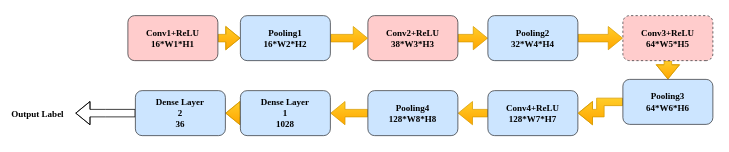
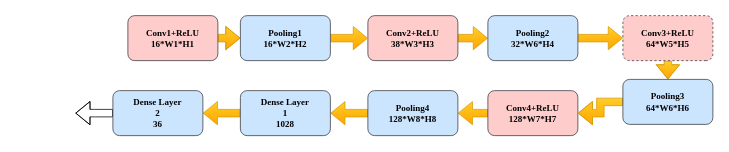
(533, 38) -> (533, 38)
(38, 113) -> none
(180, 113) -> (158, 113)
(533, 113) -> (533, 113)
